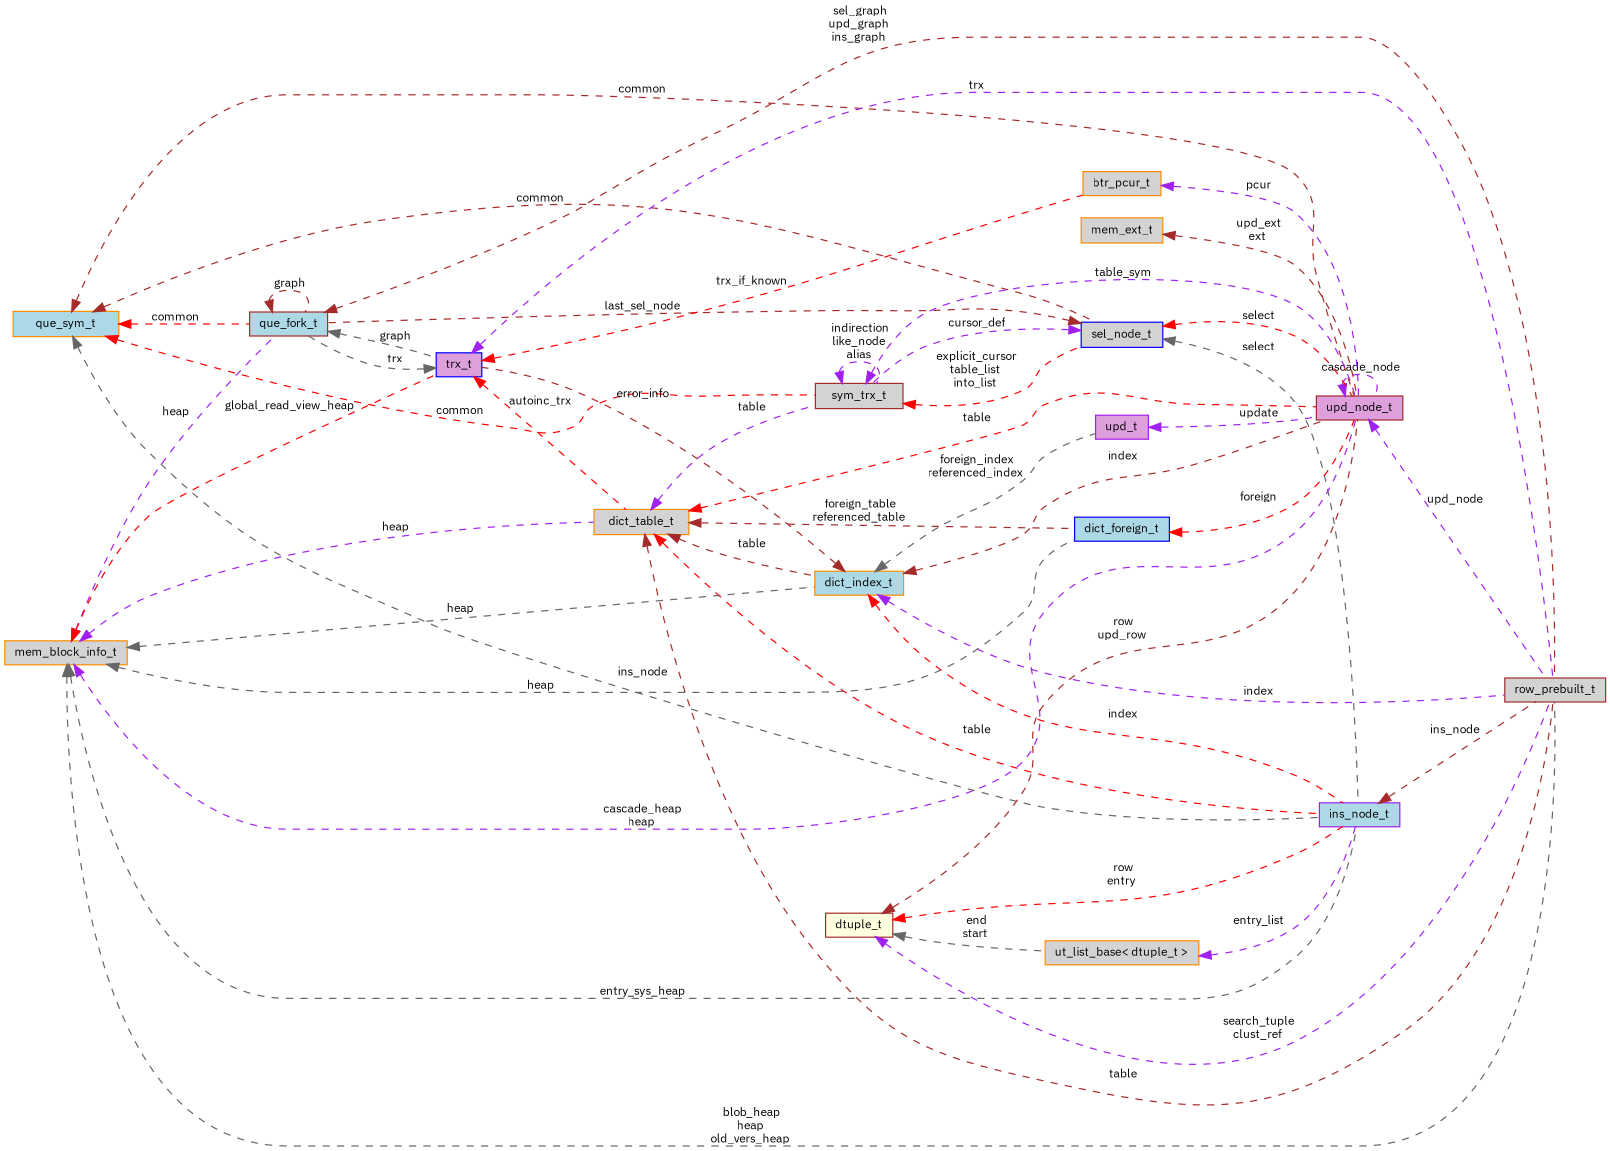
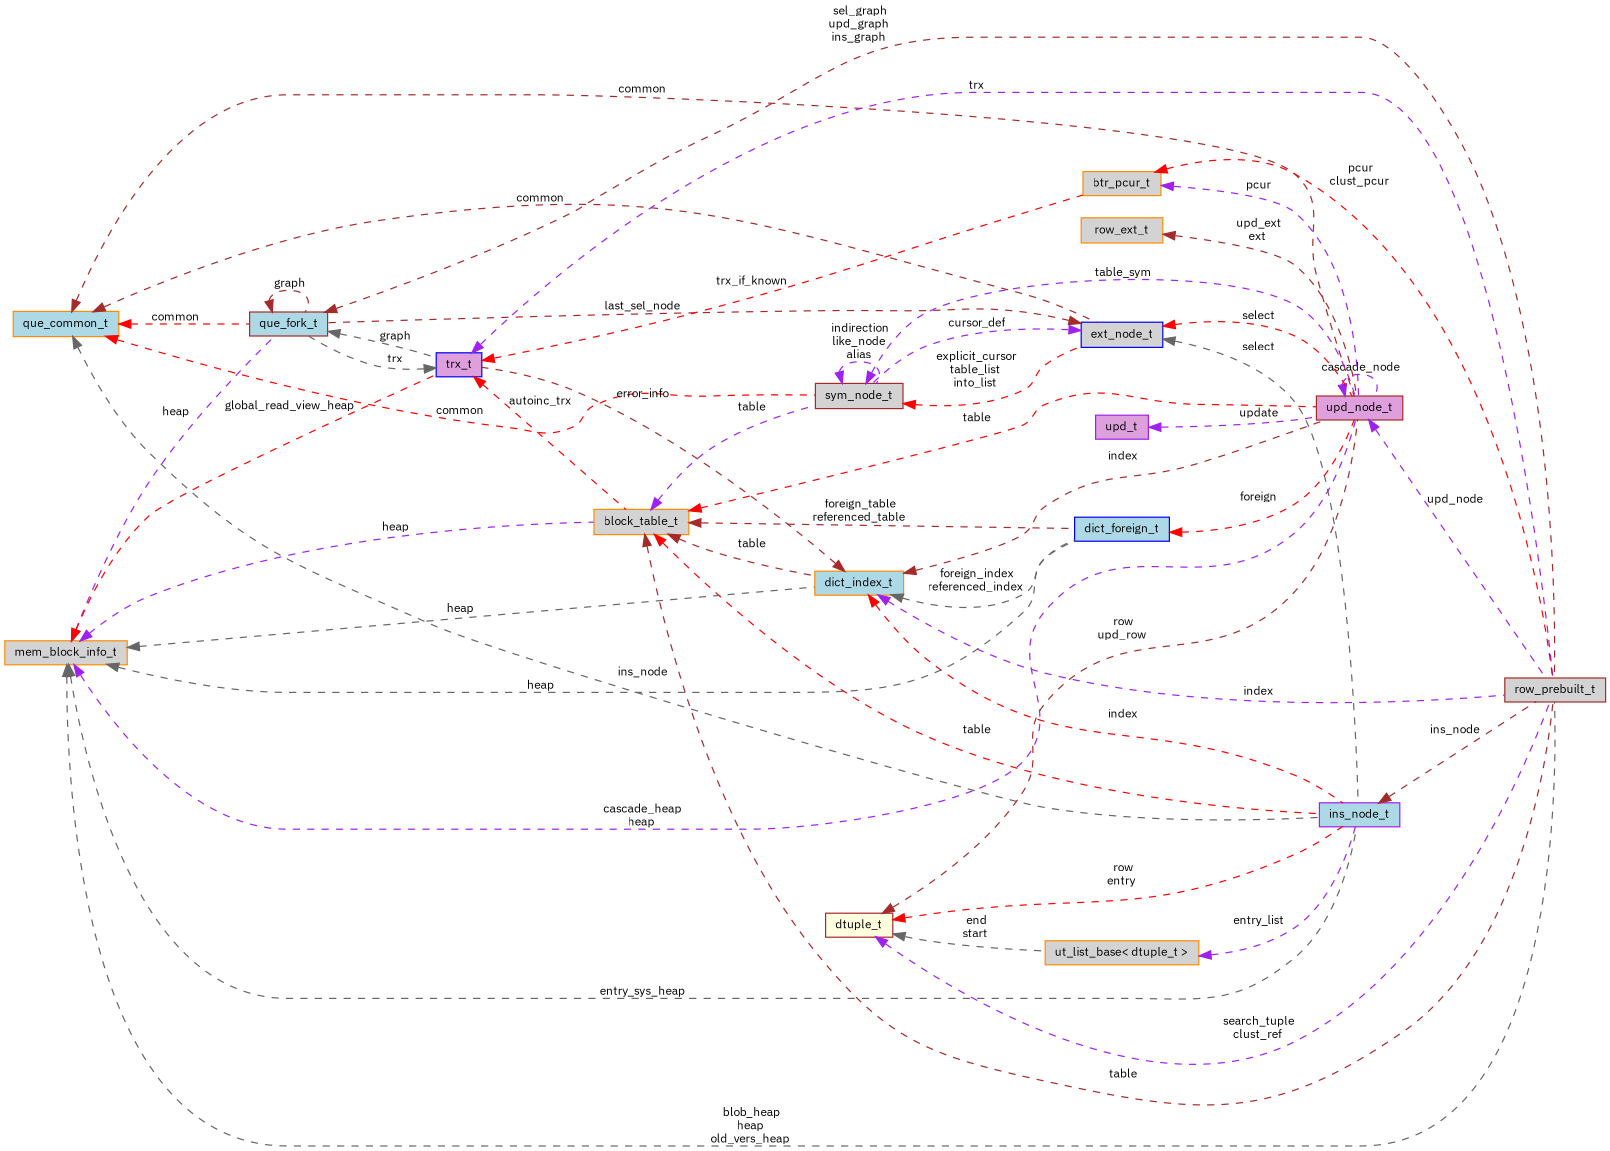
(1122, 230) -> (1122, 230)
(66, 324) -> (66, 324)
(1122, 335) -> (1122, 335)
none -> (1447, 339)
(859, 396) -> (859, 396)
(992, 501) -> (1003, 602)
(641, 522) -> (641, 522)
